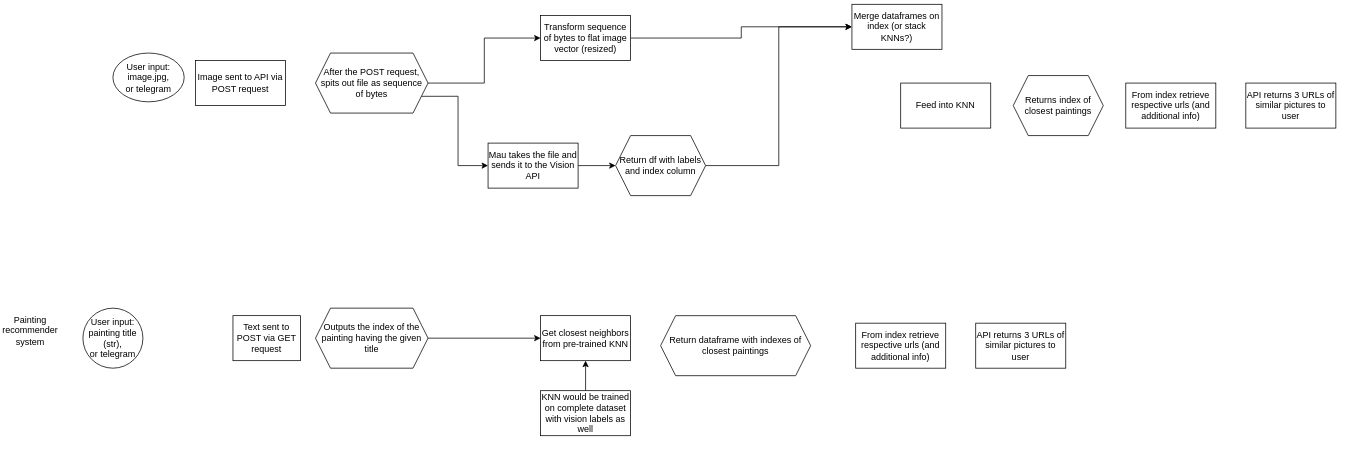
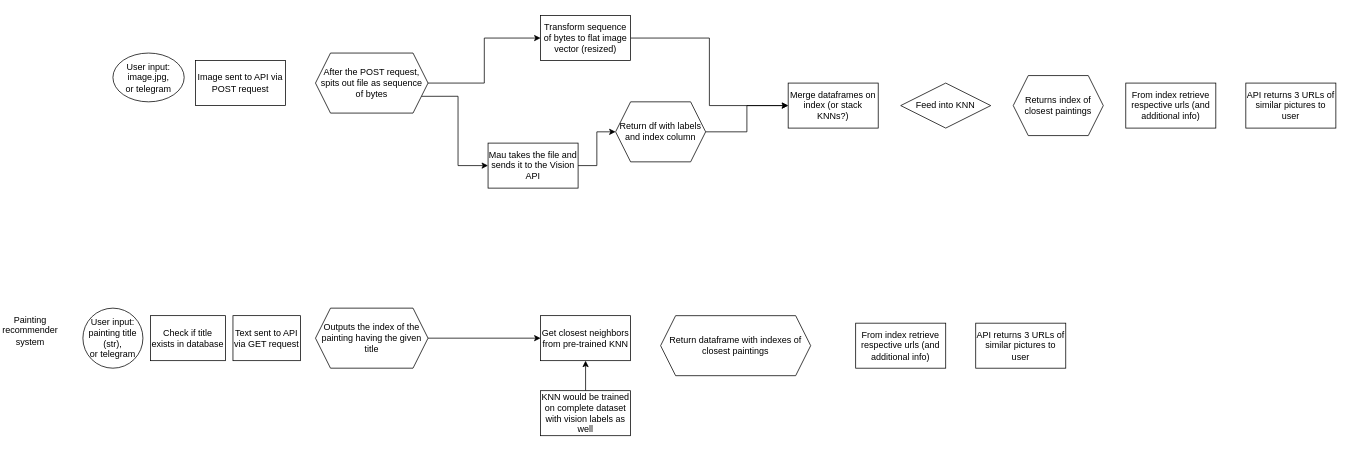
(897, 27) -> (833, 105)
(945, 105) -> (945, 105)
(660, 165) -> (660, 132)
none -> (188, 338)
(267, 338) -> (267, 338)
